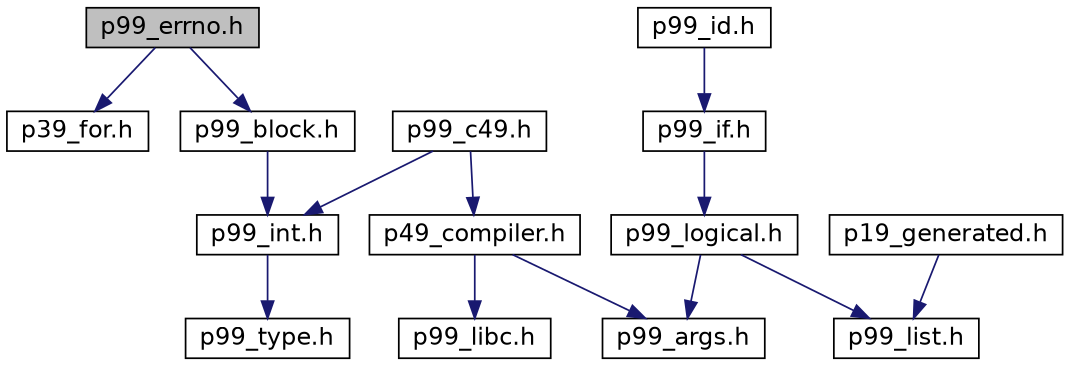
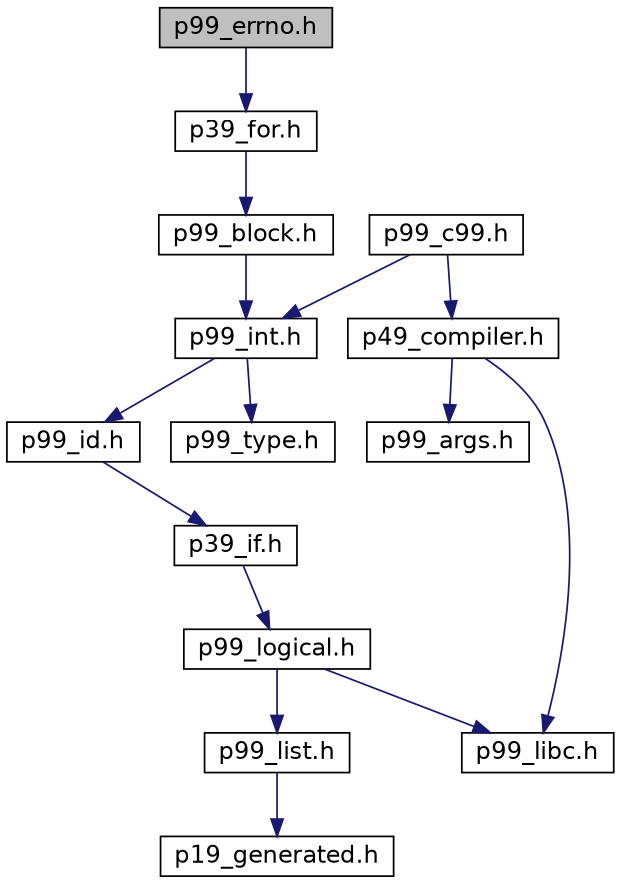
(214, 73) -> (246, 174)
(470, 131) -> (446, 235)
(704, 131) -> (236, 546)
(696, 278) -> (399, 698)
(929, 278) -> (277, 796)
none -> (167, 386)
